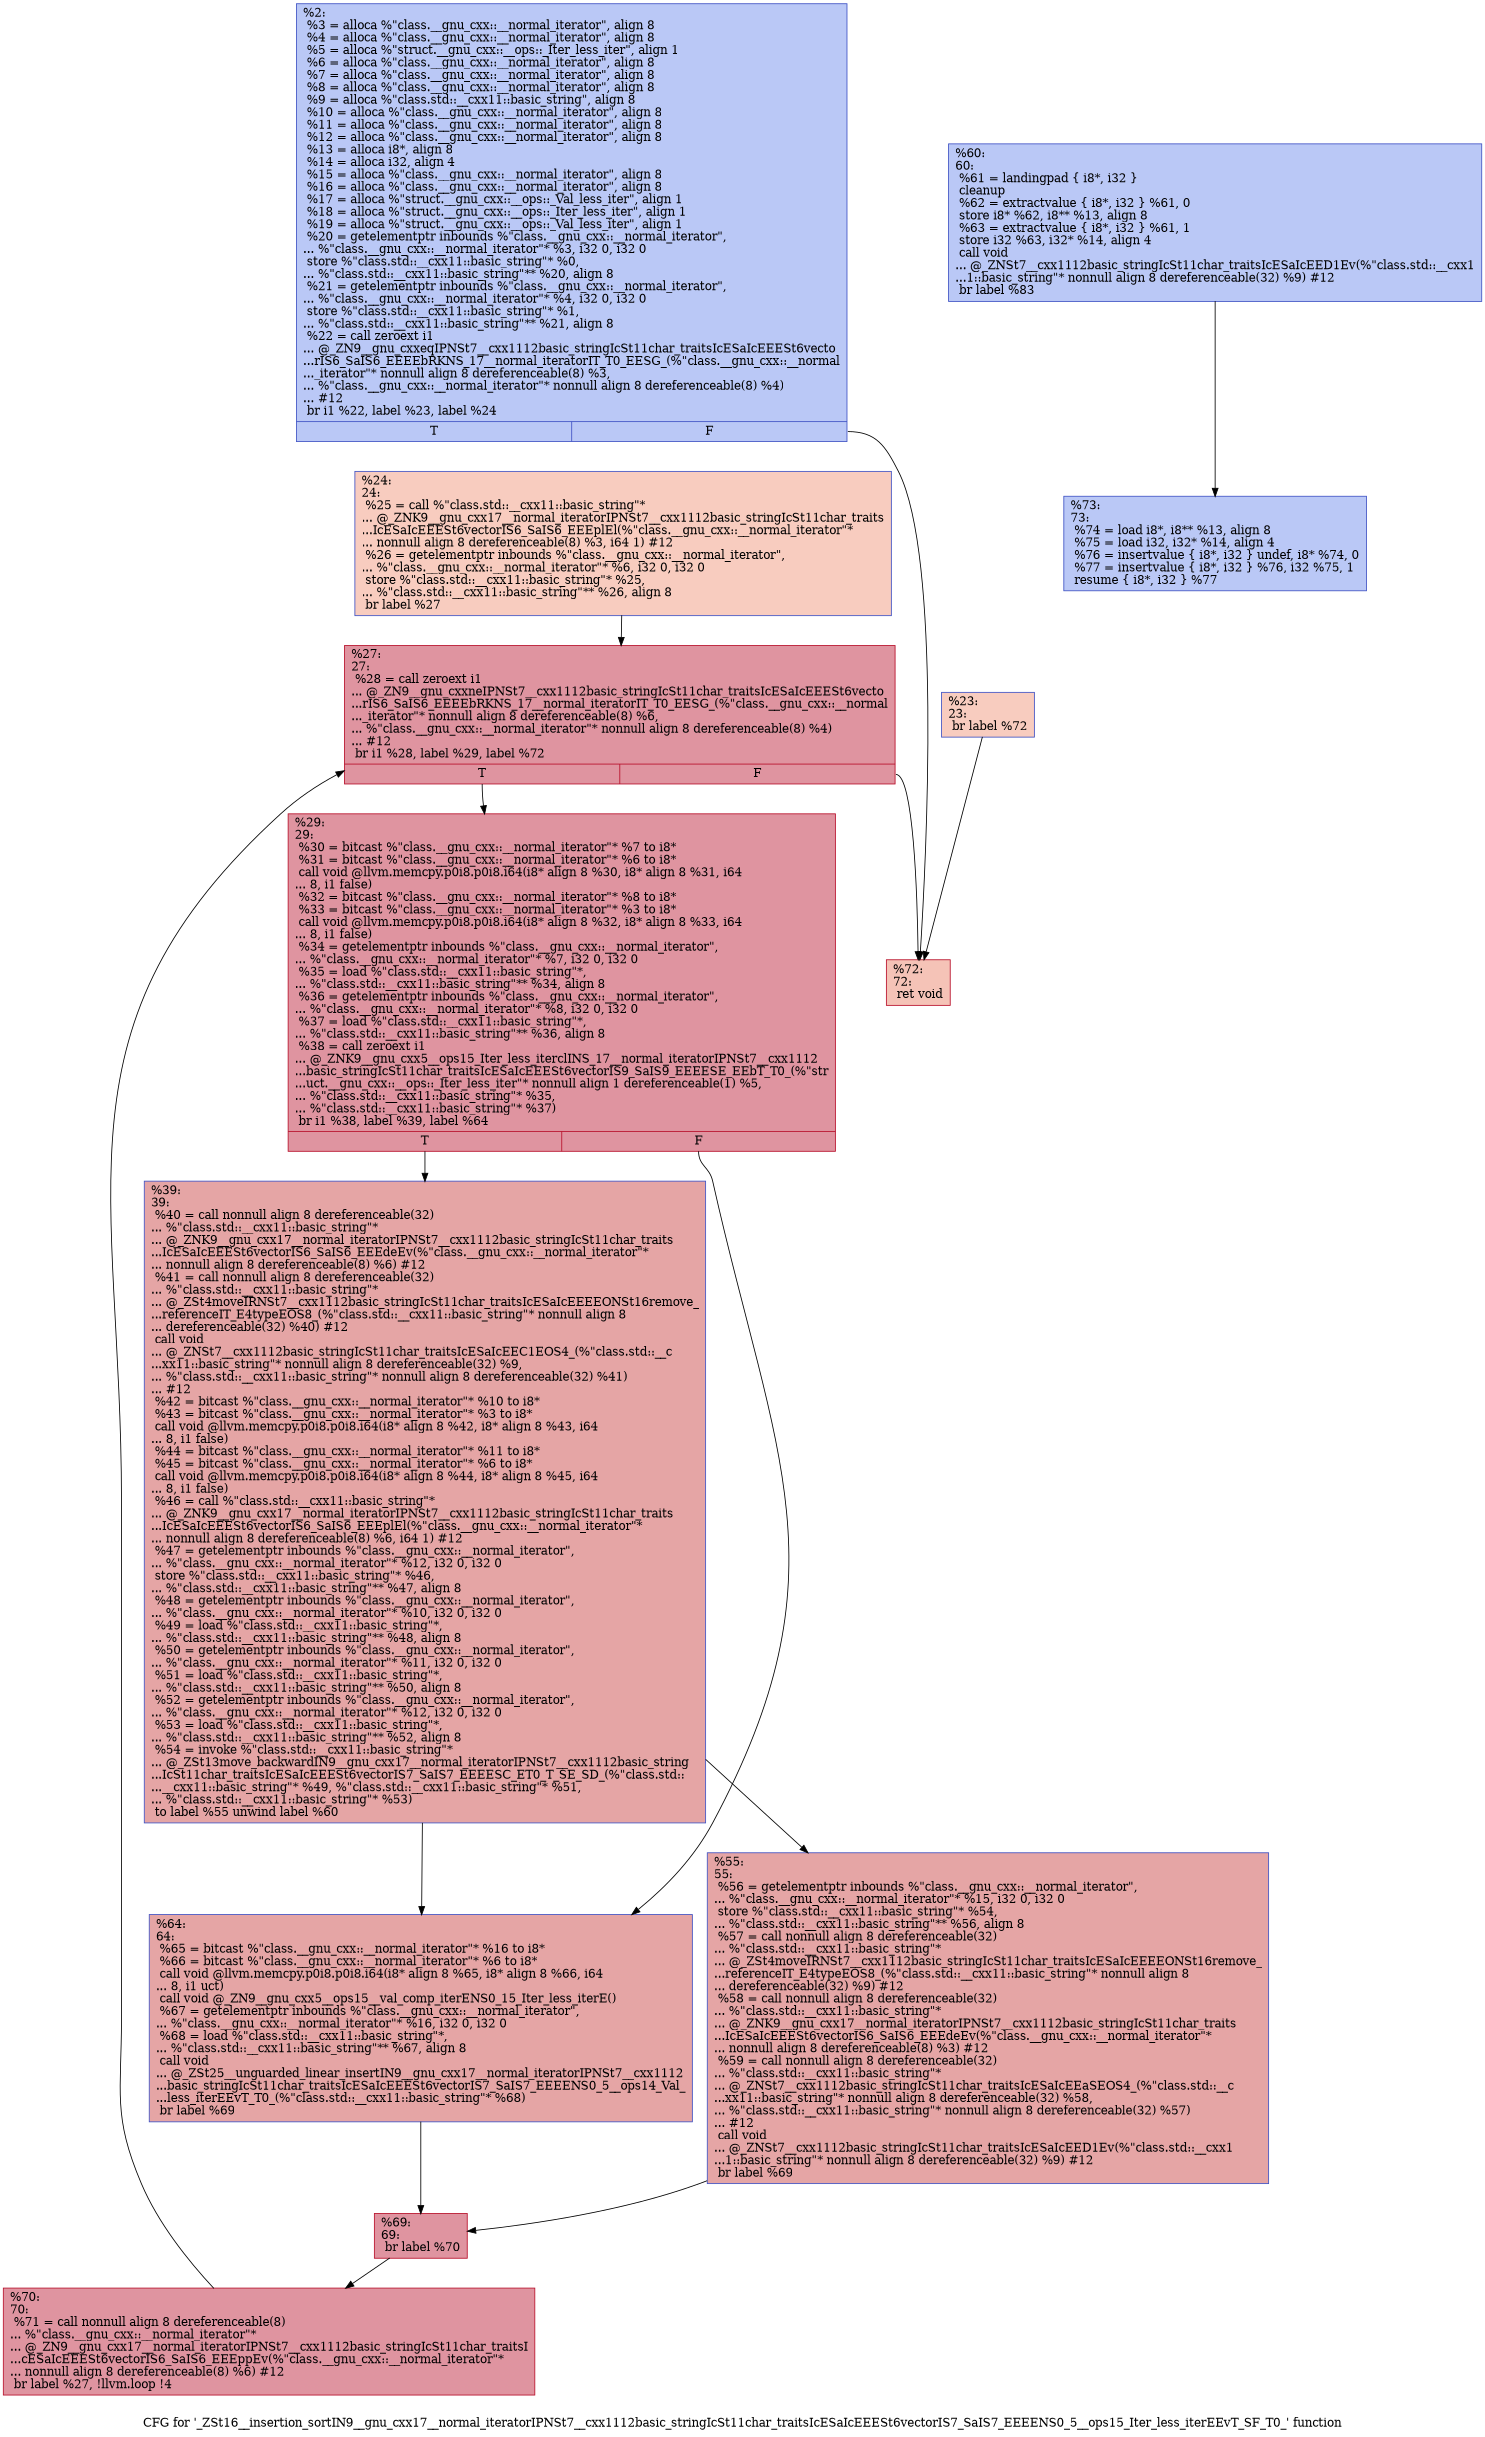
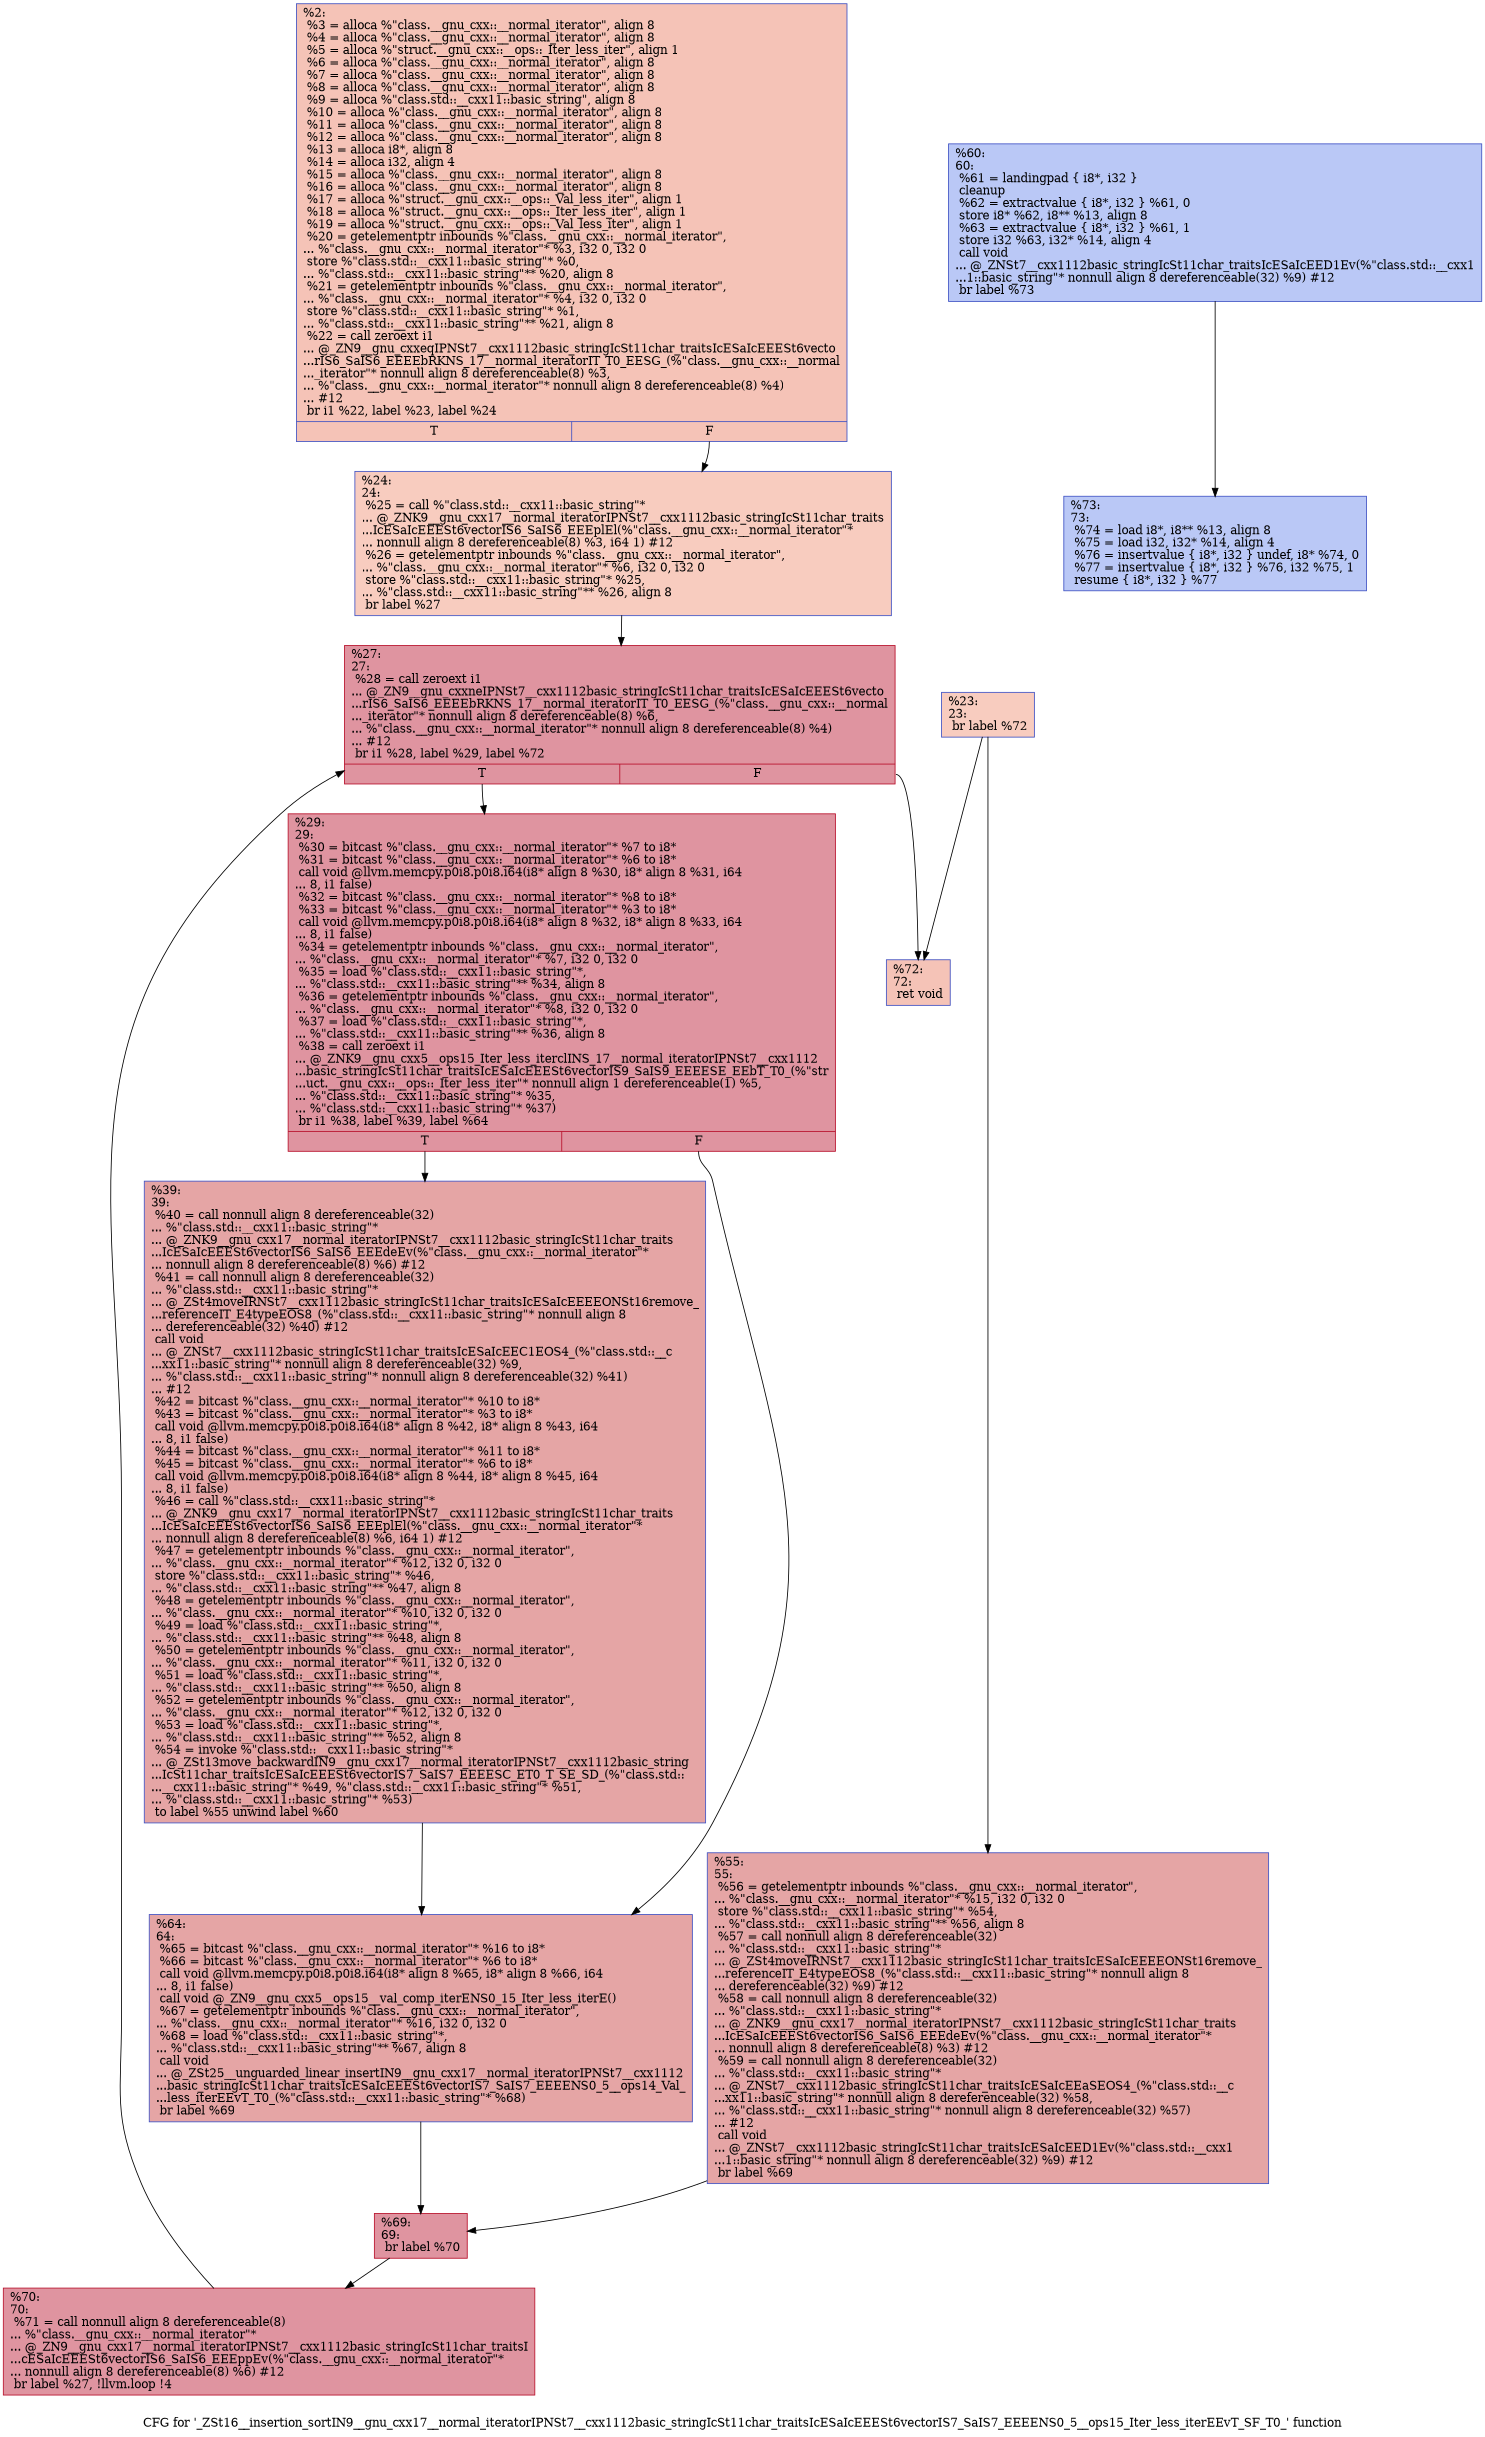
(572, 223) -> (572, 223)
(995, 291) -> (995, 291)
(927, 676) -> (708, 453)
(918, 983) -> (918, 983)
(754, 1803) -> (988, 1291)
(190, 1987) -> (195, 1987)
